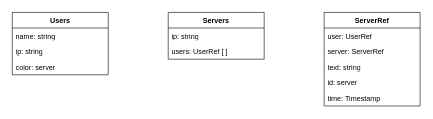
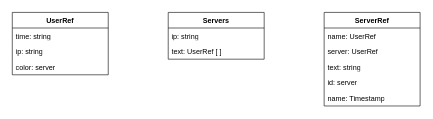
(60, 21) -> (60, 21)
(37, 36) -> (36, 36)
(352, 36) -> (352, 36)
(204, 52) -> (202, 52)
(360, 52) -> (356, 52)
(354, 99) -> (355, 99)
